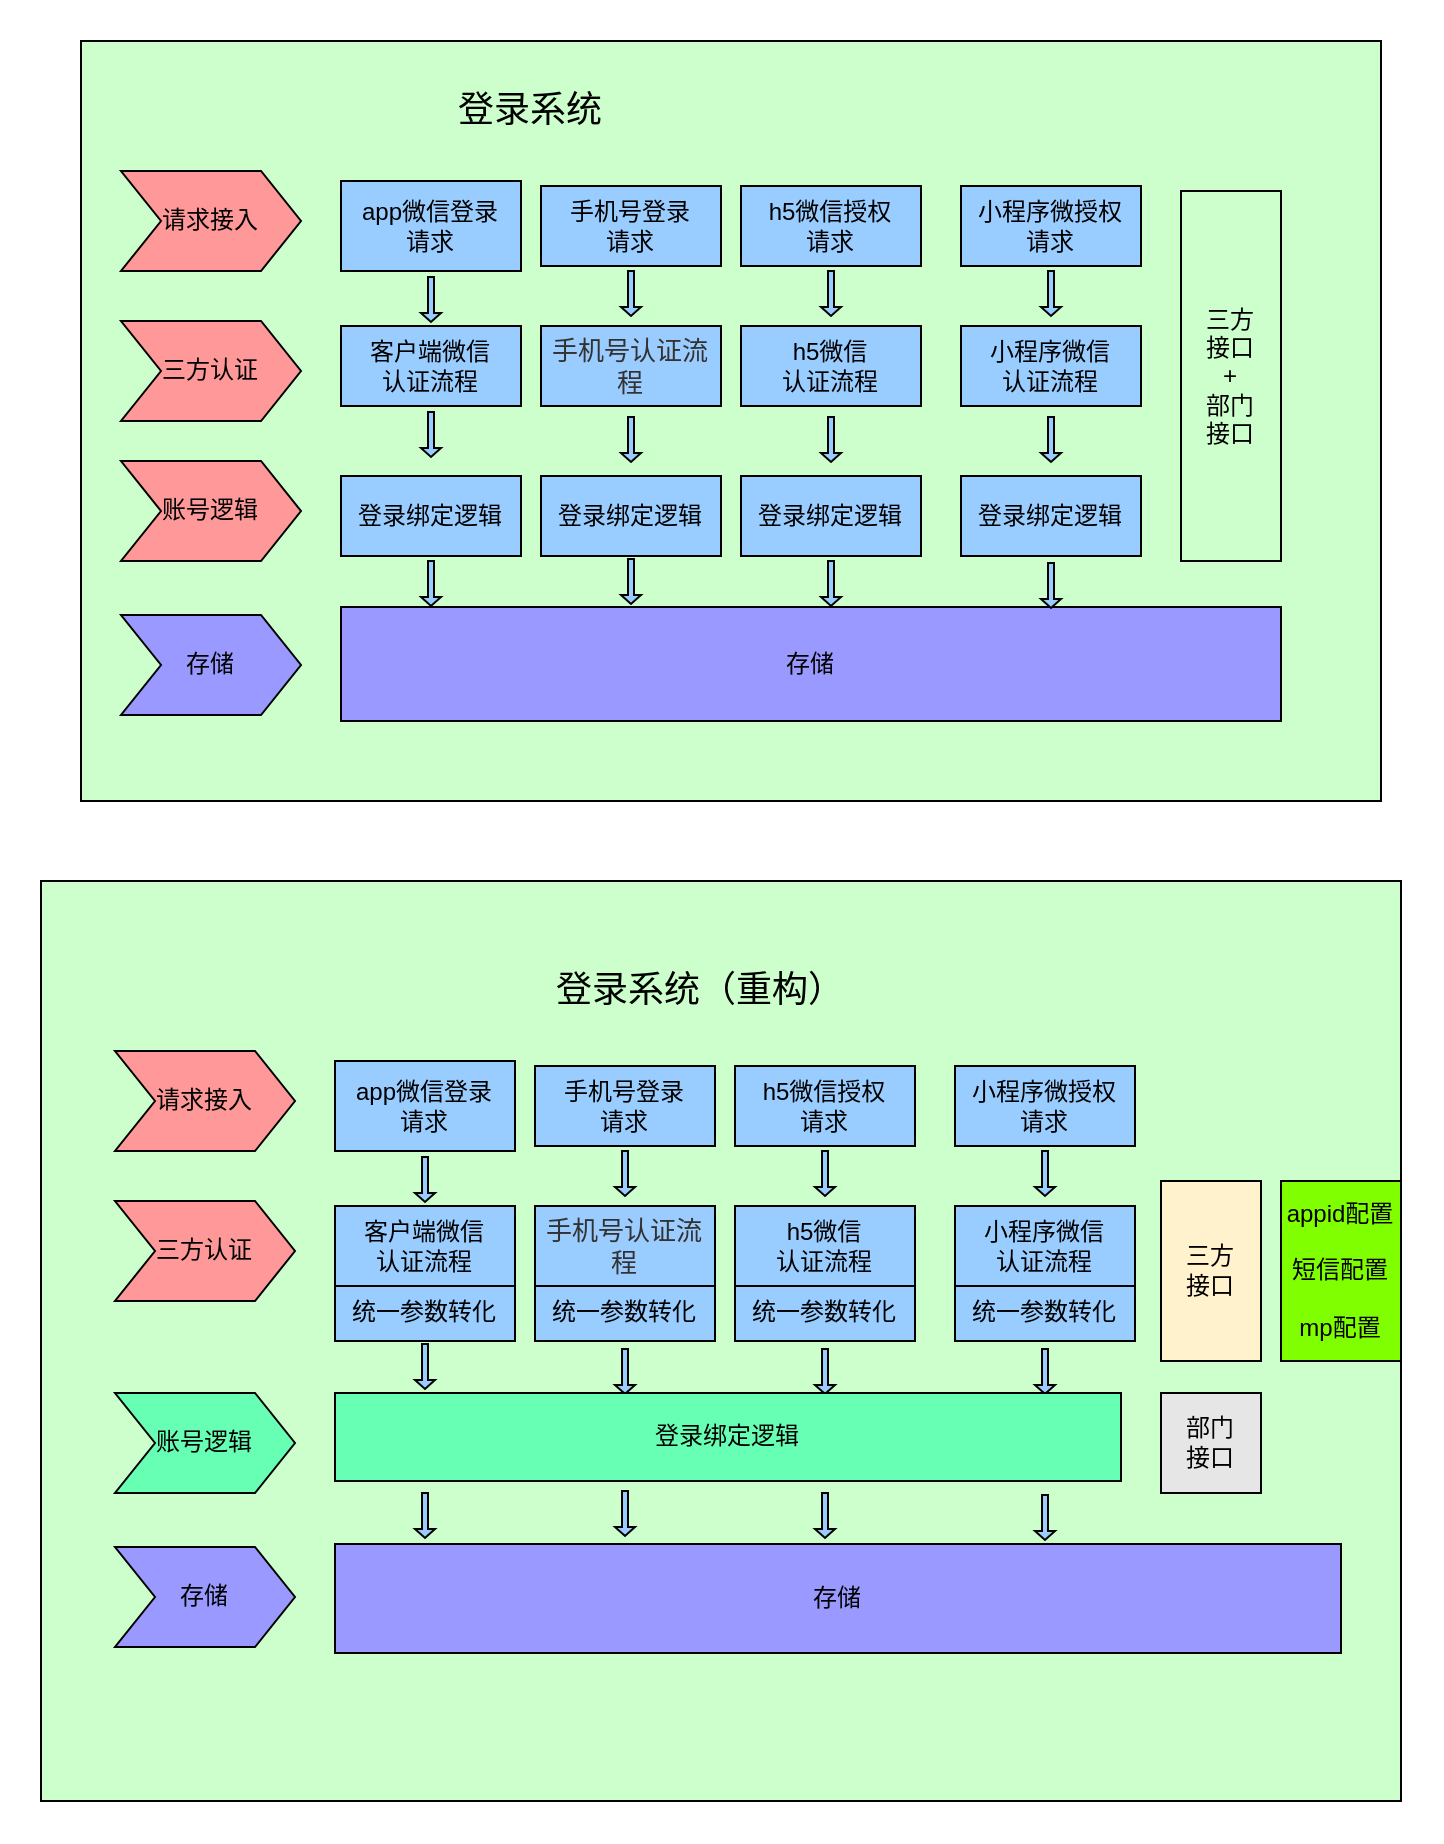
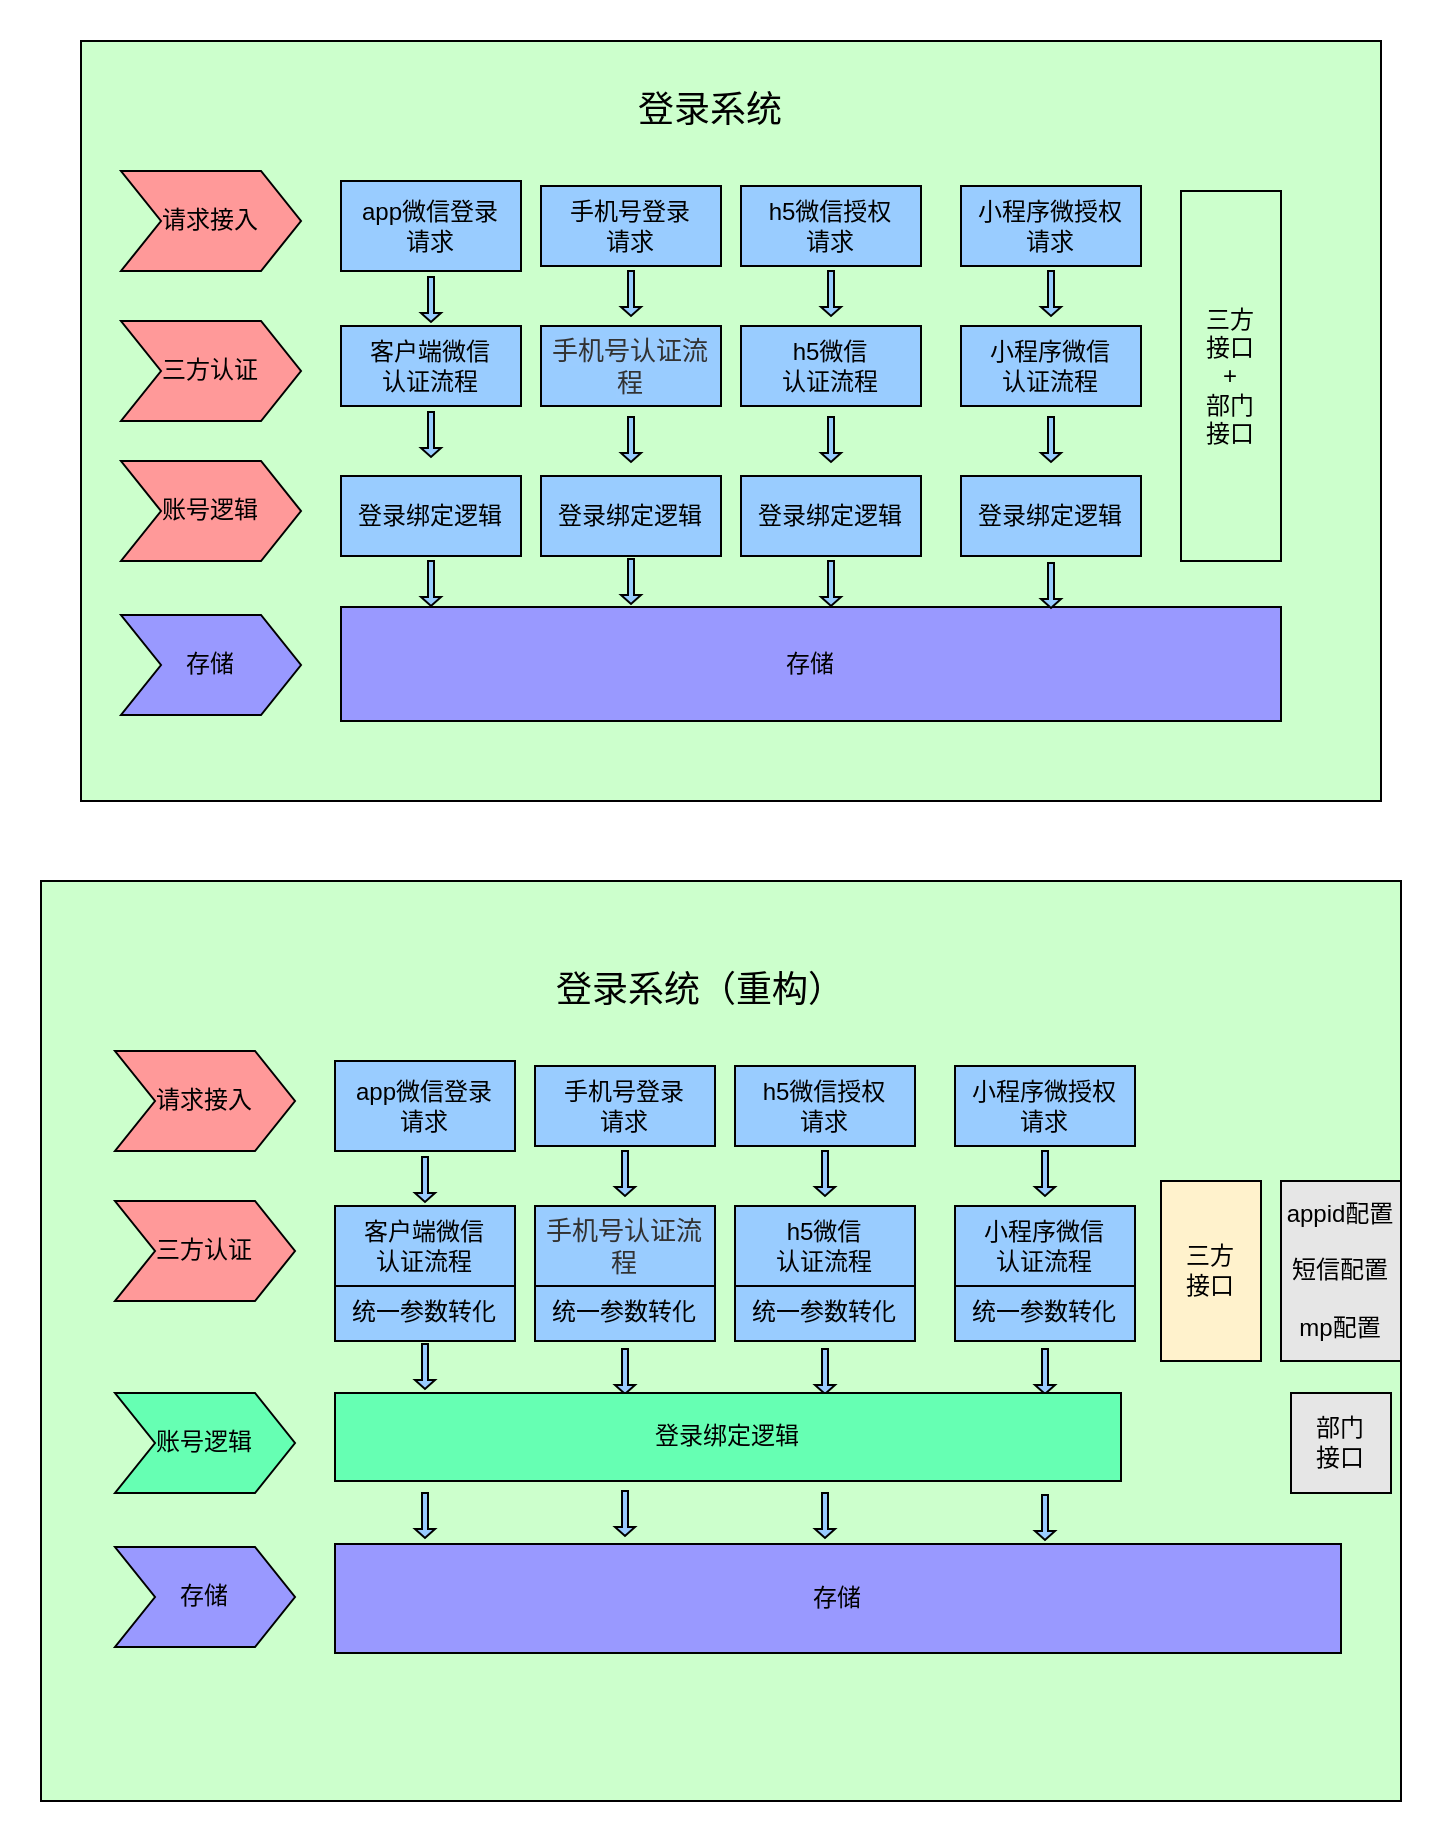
(531, 111) -> (711, 111)
(1341, 1271) -> (1341, 1271)
(1211, 1443) -> (1341, 1443)
